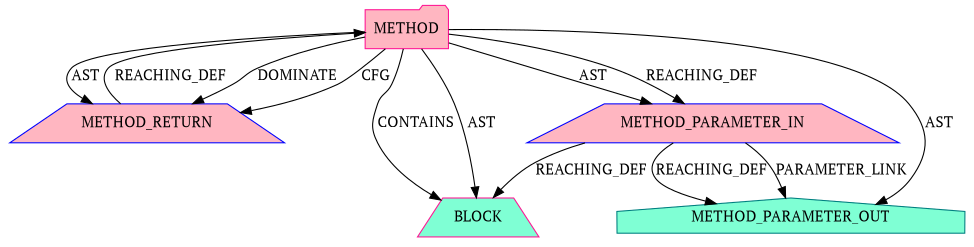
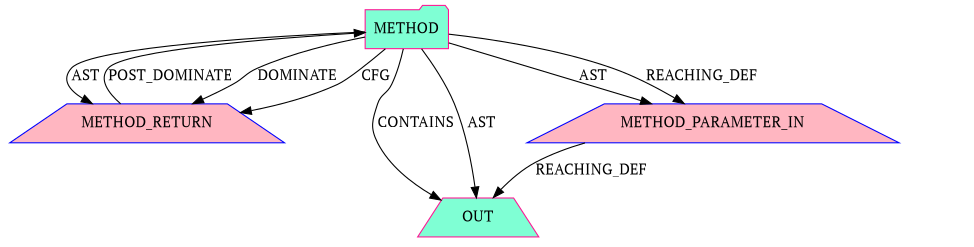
(407, 29) -> (407, 29)
(170, 76) -> (170, 76)
(478, 217) -> (478, 217)
(791, 217) -> none
